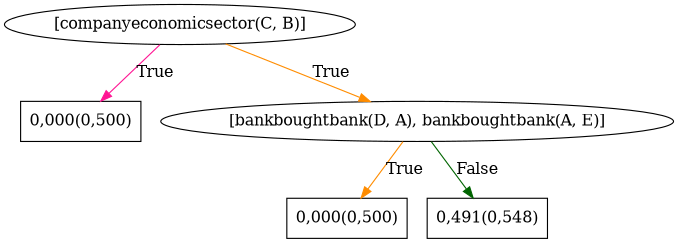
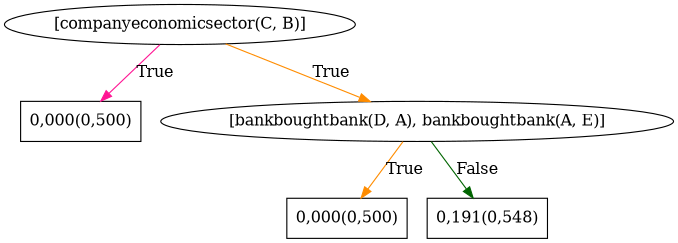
(487, 218) -> (487, 218)
